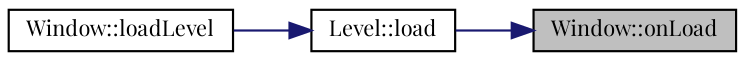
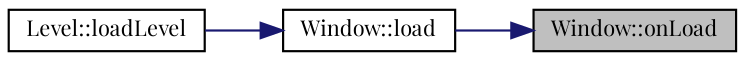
(121, 30) -> (107, 30)
(383, 30) -> (369, 30)
